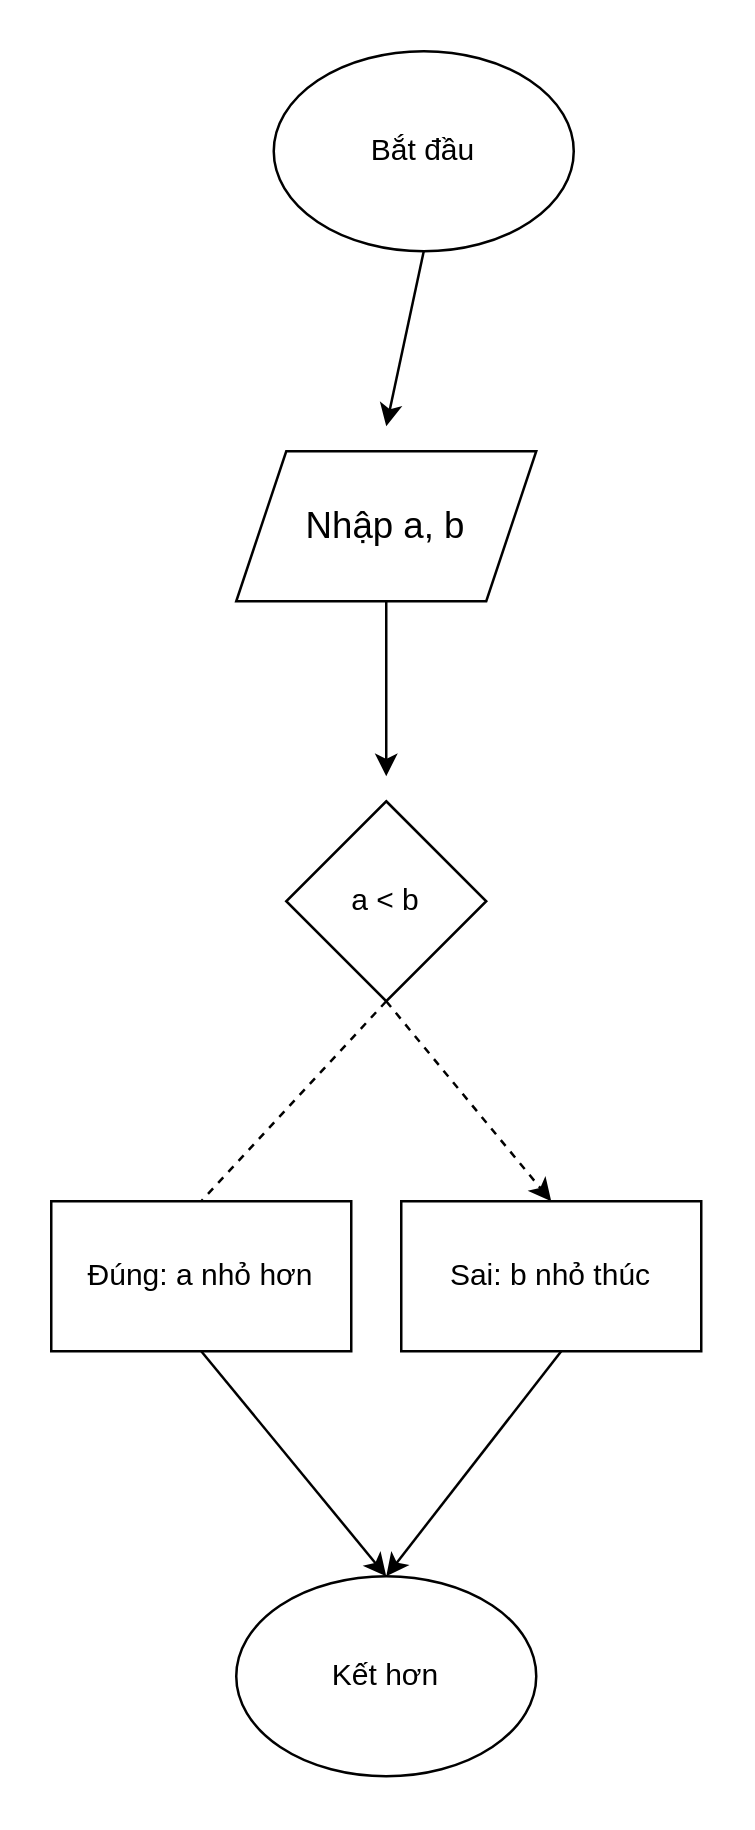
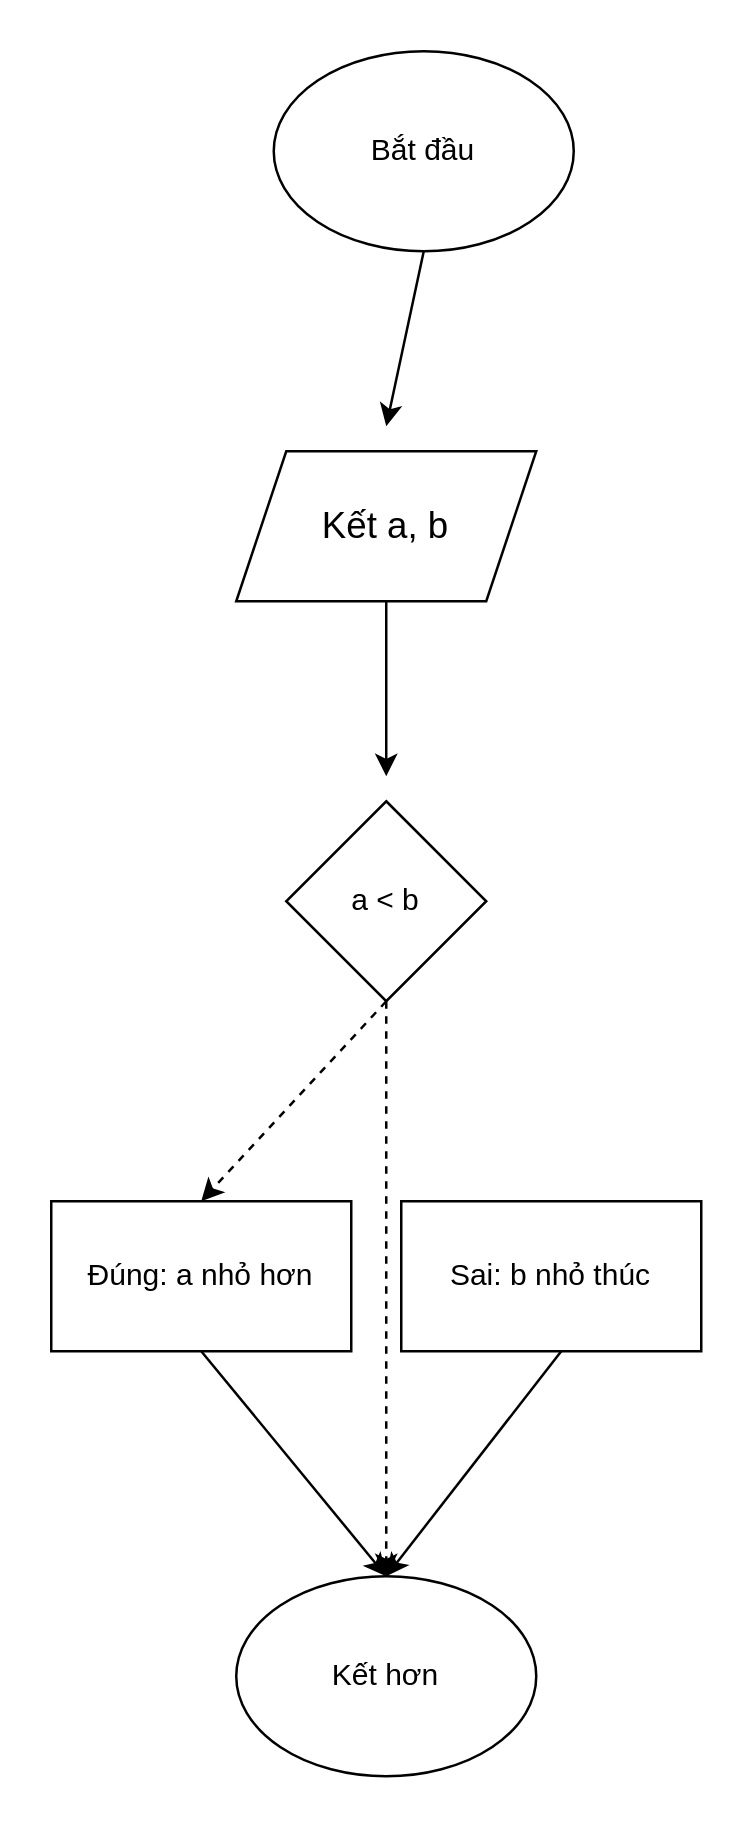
(386, 526) -> (386, 526)
(465, 1096) -> (386, 1284)
(208, 1194) -> (213, 1188)
